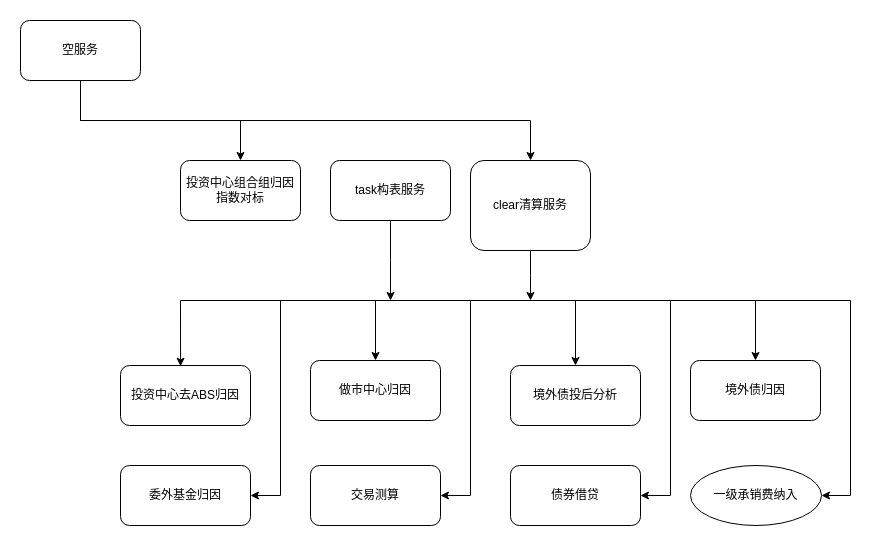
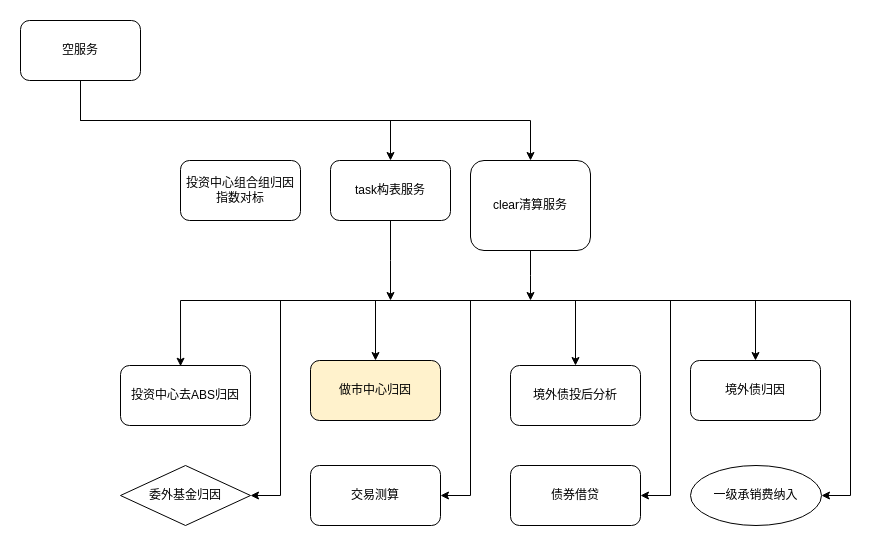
(241, 138) -> none
none -> (391, 138)
(376, 391) -> (376, 391)
(186, 496) -> (186, 496)
